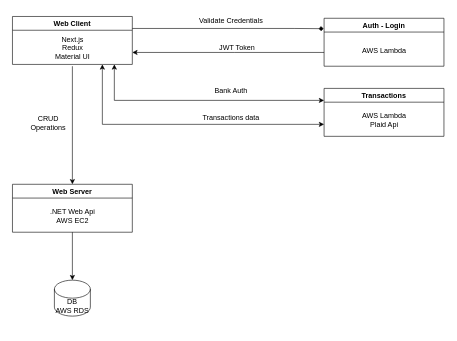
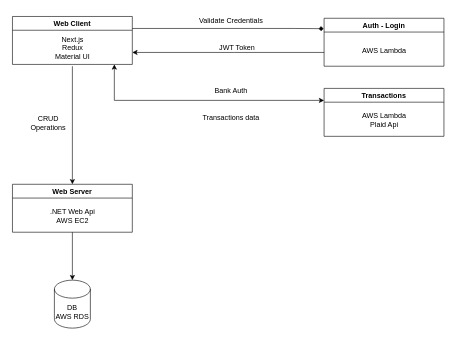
(183, 125) -> none
(72, 299) -> (72, 305)
